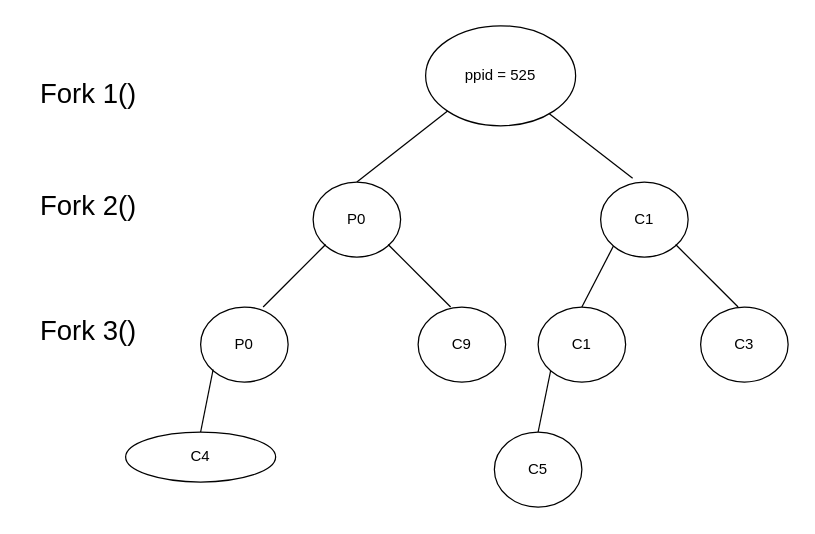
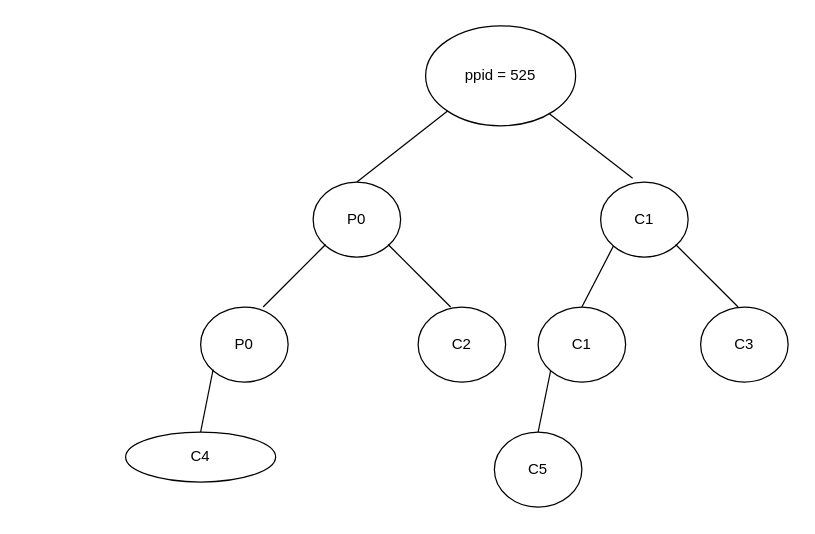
(88, 94) -> none
(88, 207) -> none
(88, 332) -> none
(462, 344) -> (462, 344)
